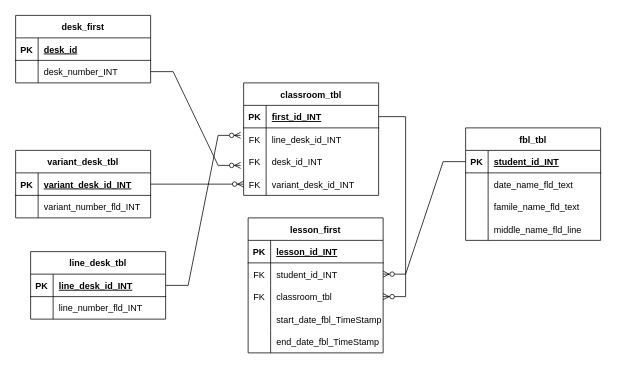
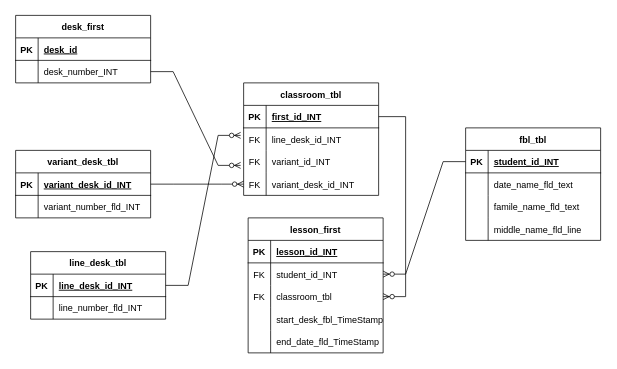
(298, 162) -> (304, 162)
(334, 320) -> (334, 320)
(329, 342) -> (329, 342)
